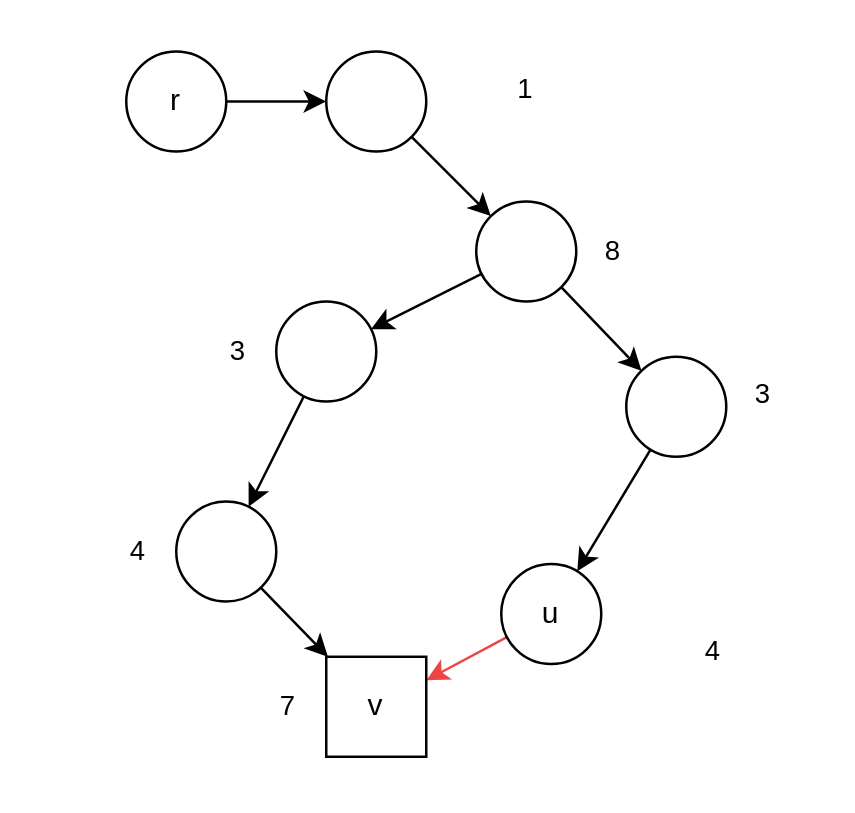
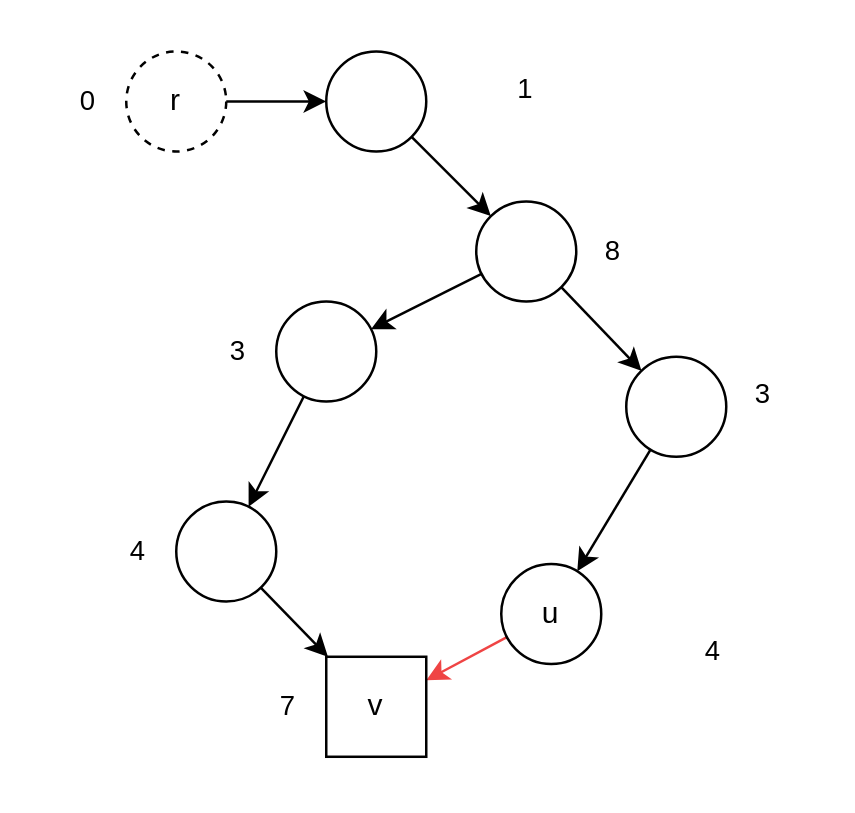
none -> (89, 101)
(176, 101) -> (176, 101)
